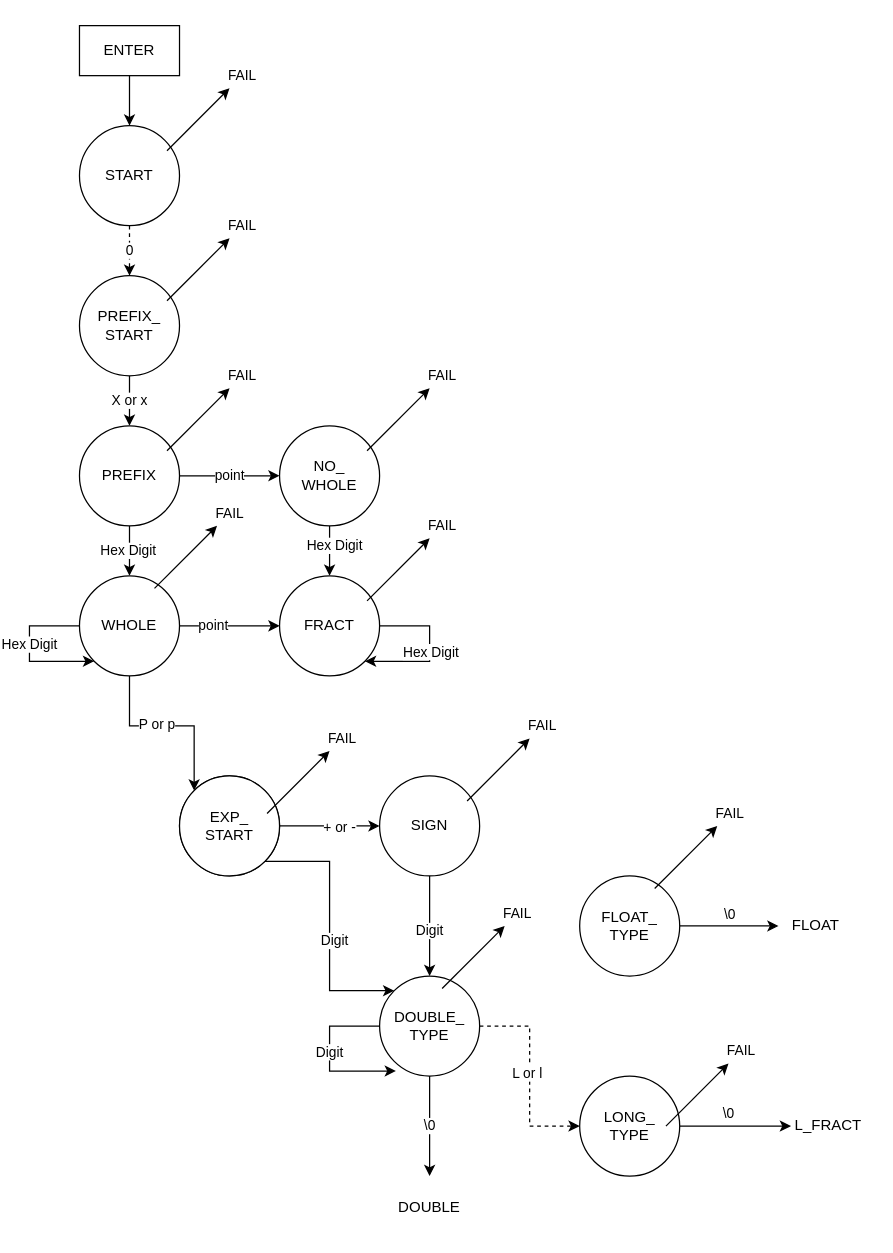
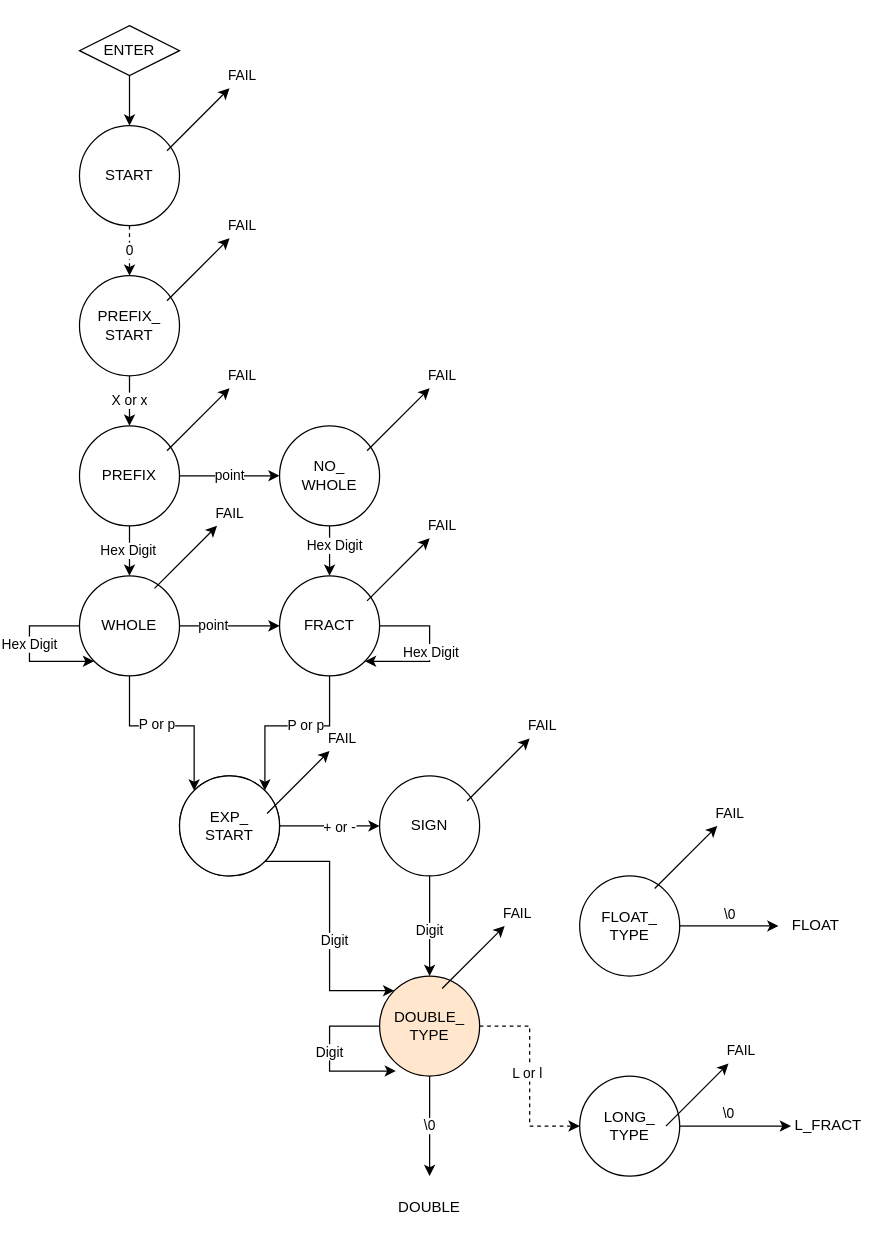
(129, 51) -> (129, 51)
none -> (294, 726)
(429, 1026) -> (429, 1026)
